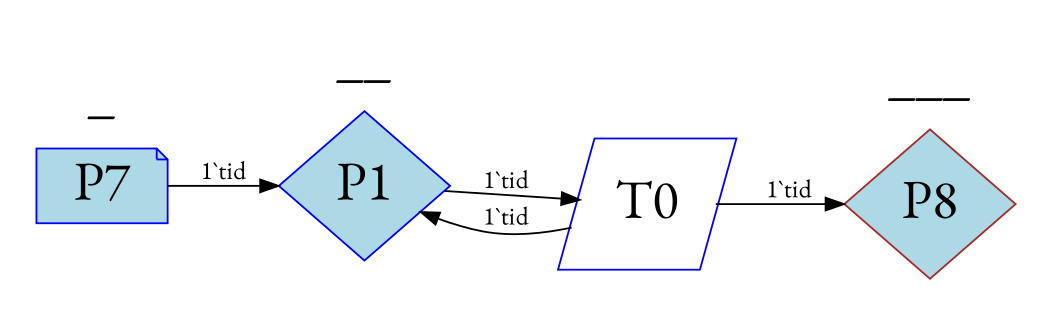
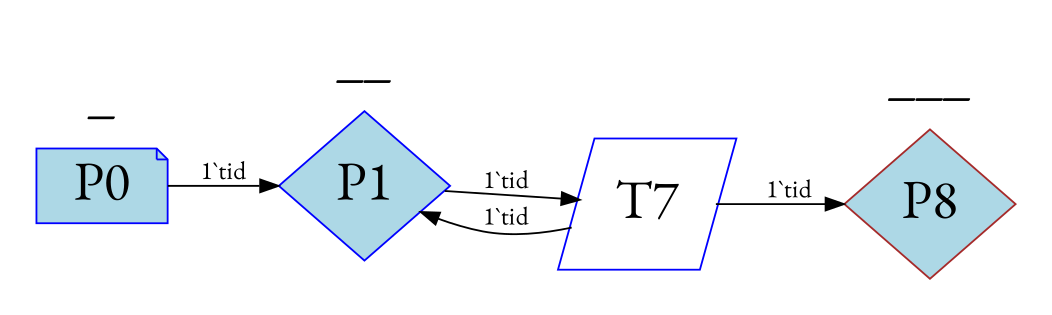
(102, 186) -> (102, 186)
(647, 204) -> (647, 204)
